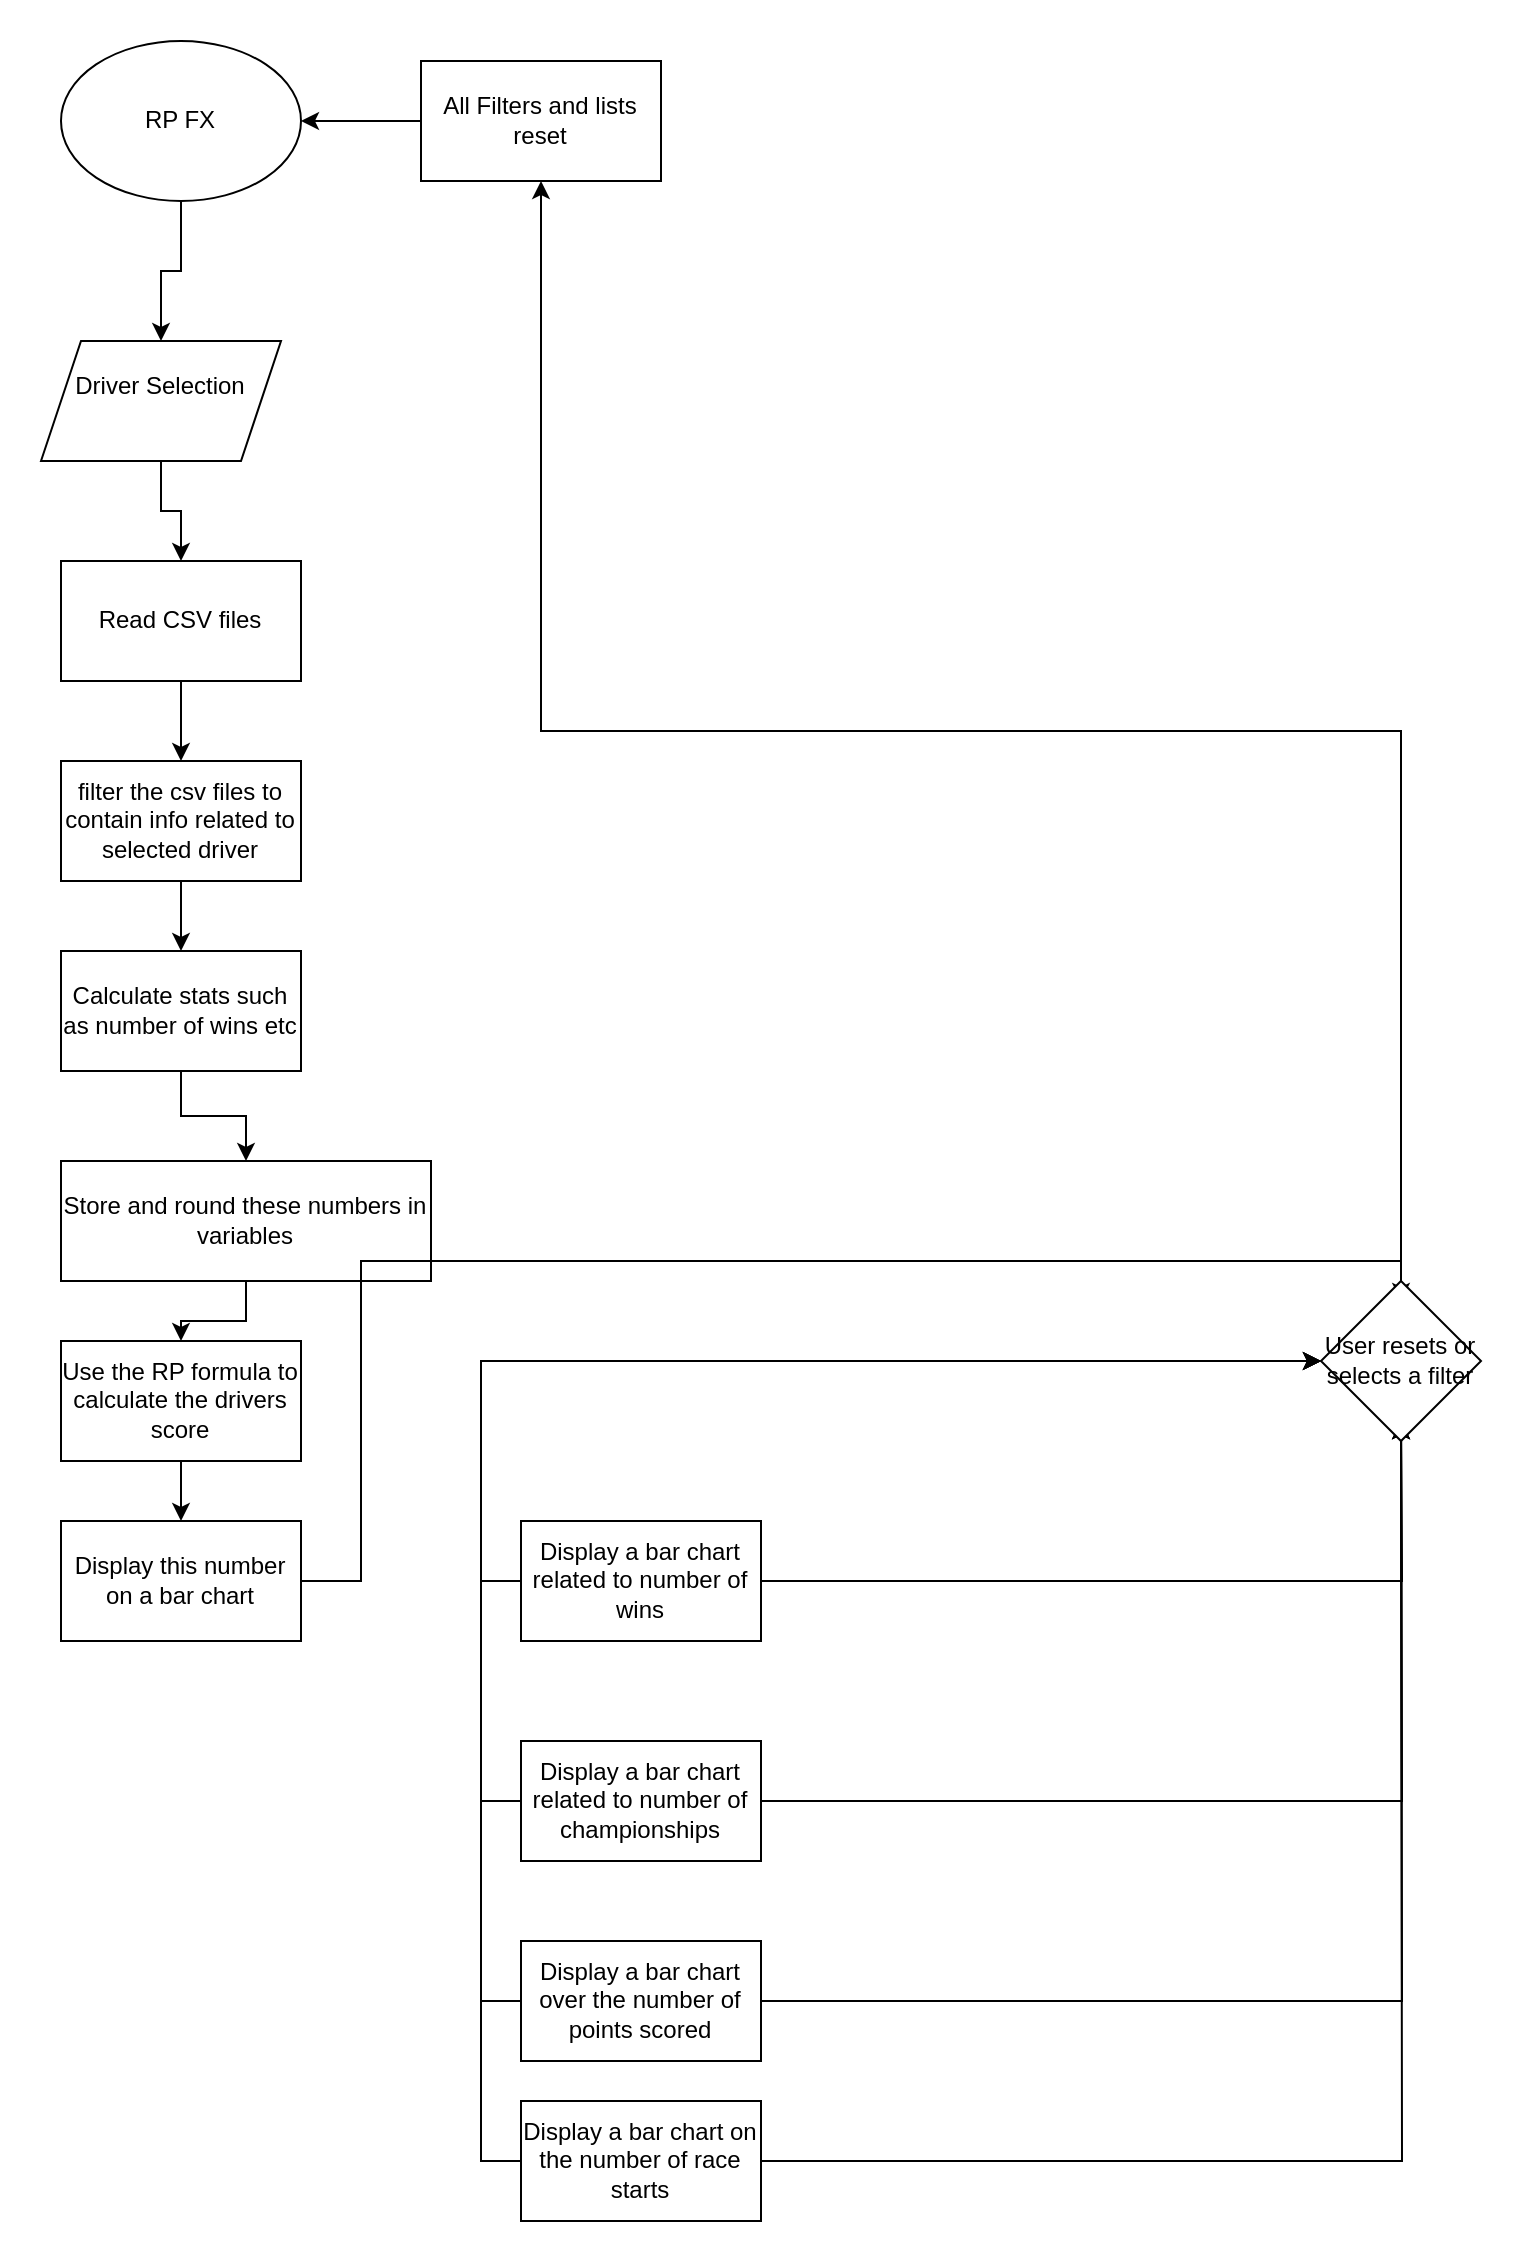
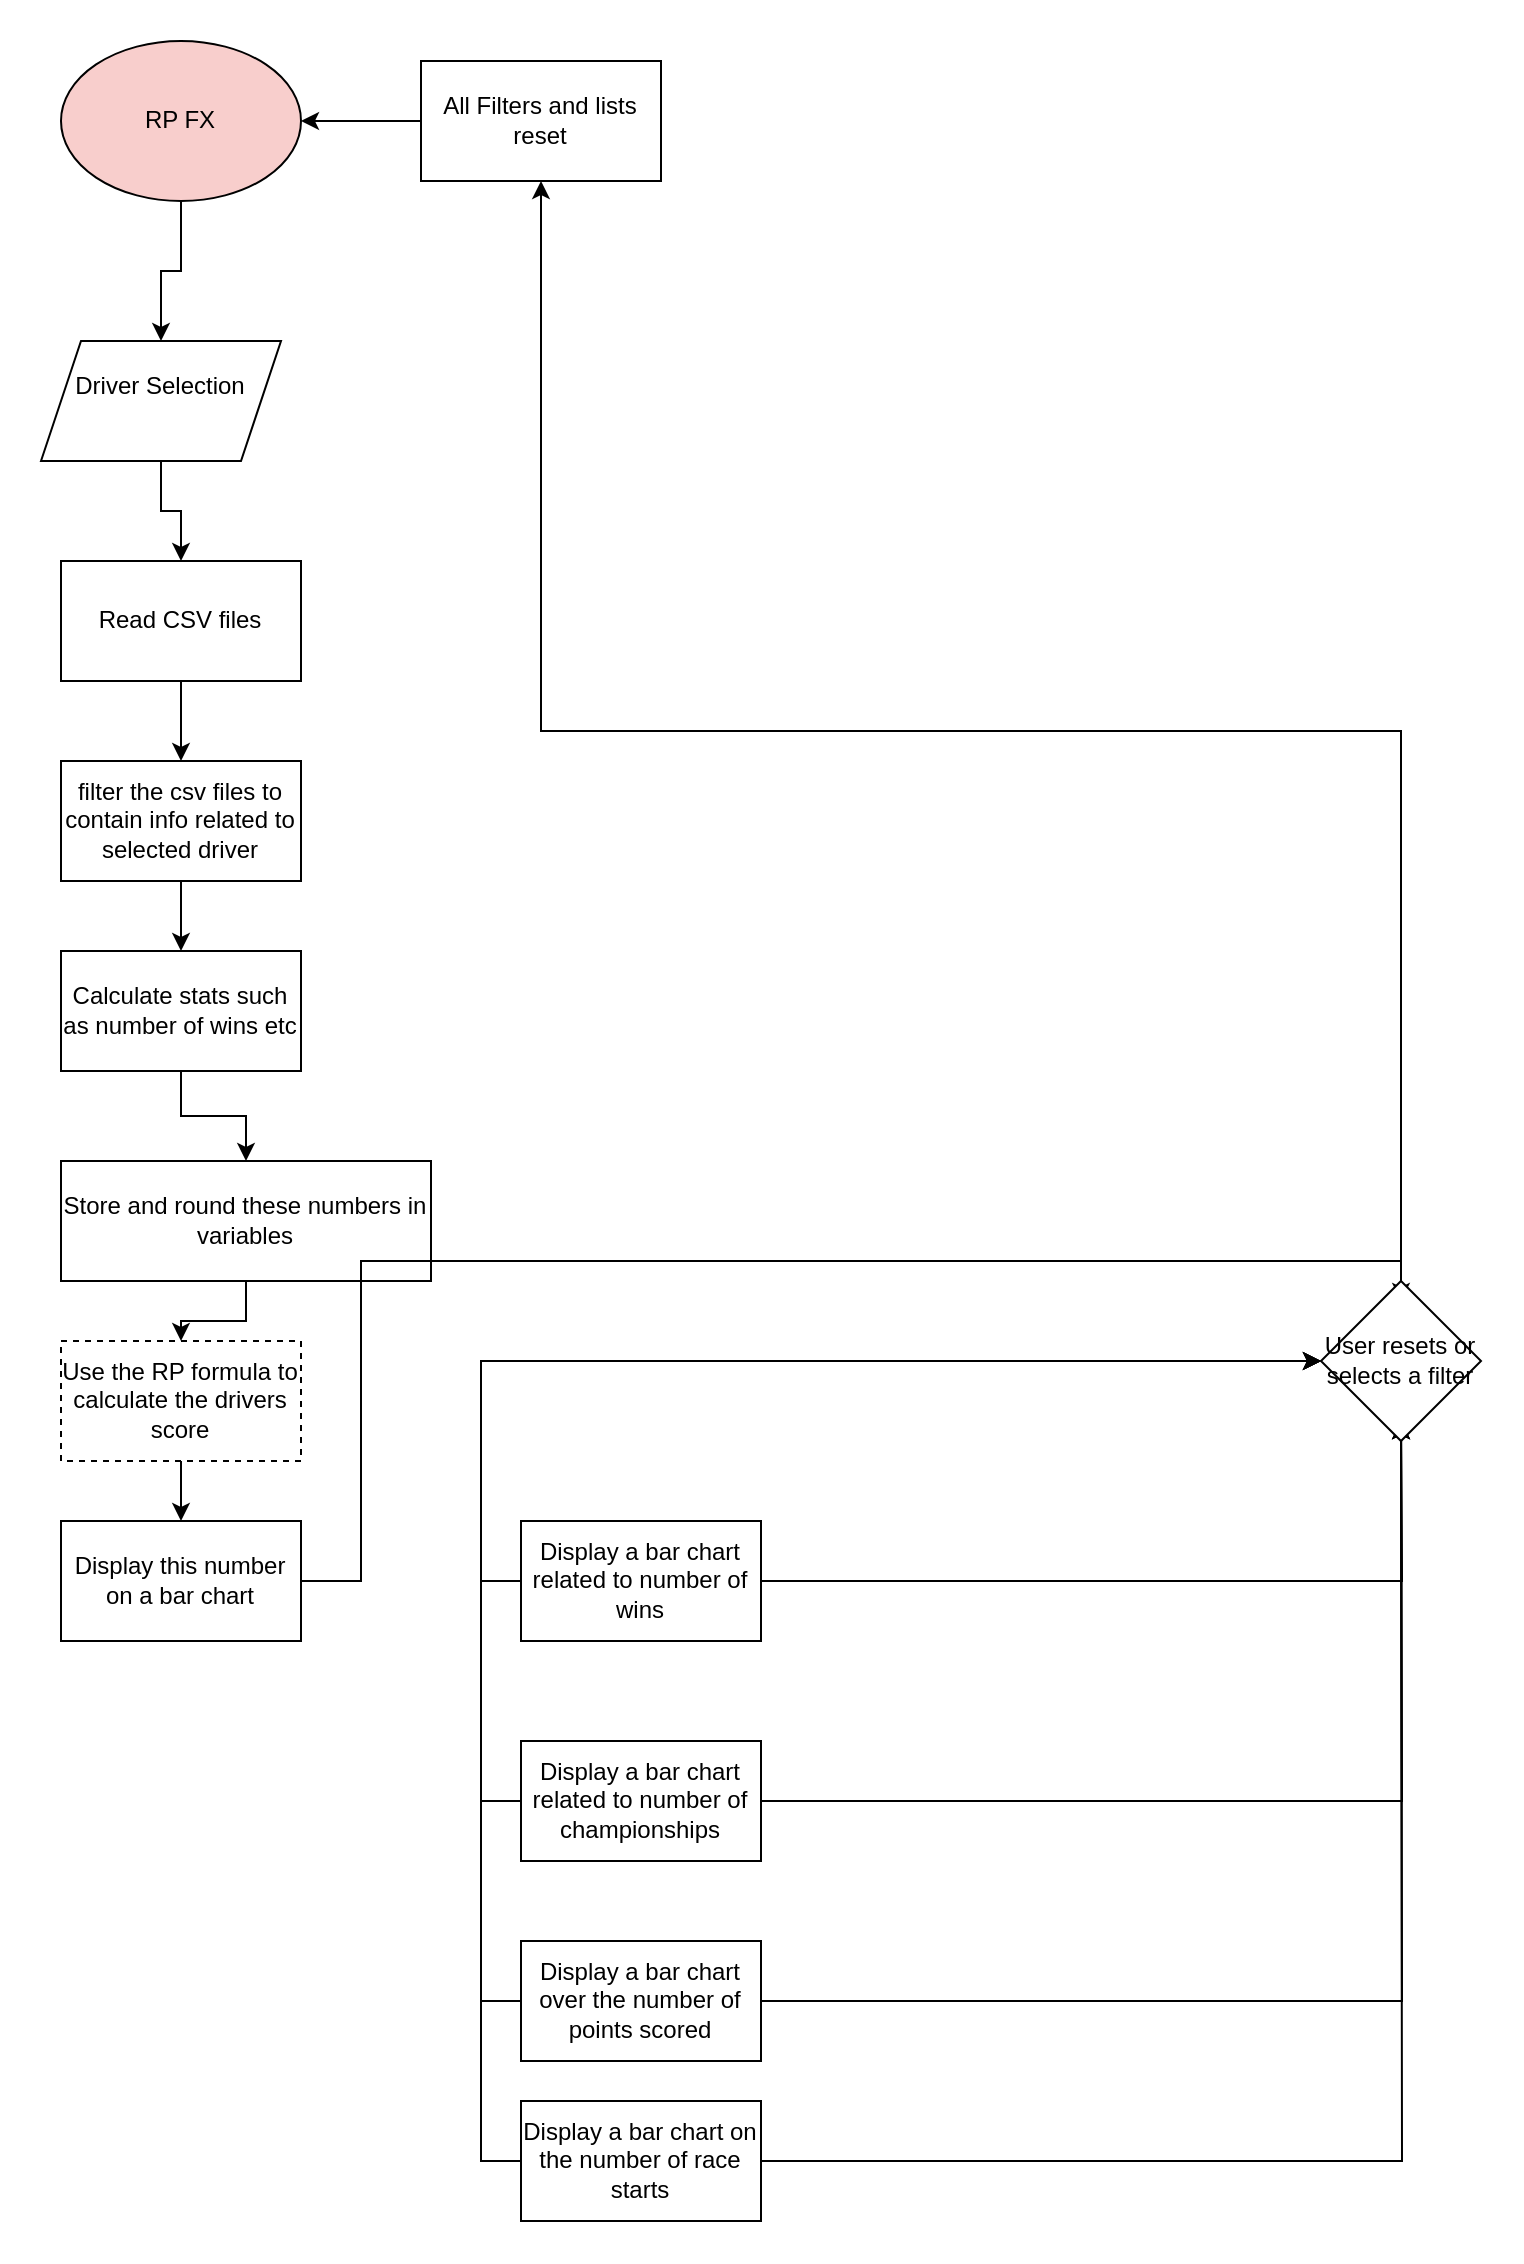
(181, 121) -> (181, 121)
(181, 1401) -> (181, 1401)
